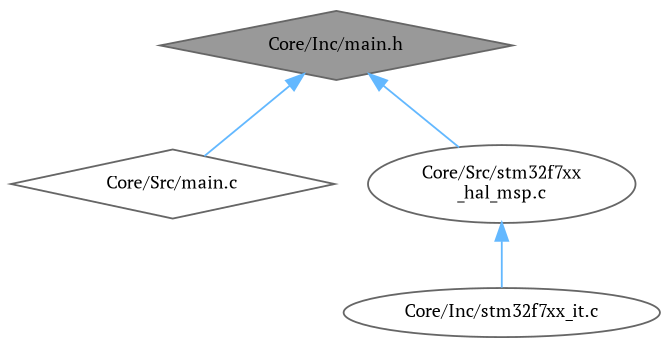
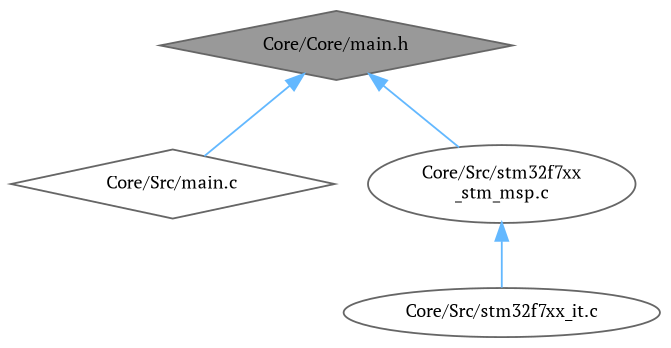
(336, 45) -> (336, 45)
(502, 184) -> (502, 184)
(502, 313) -> (502, 313)
